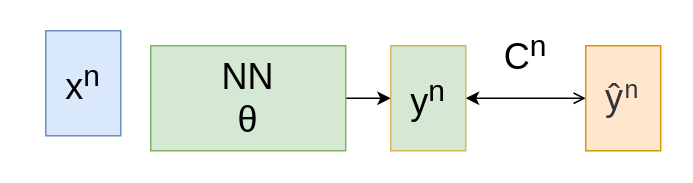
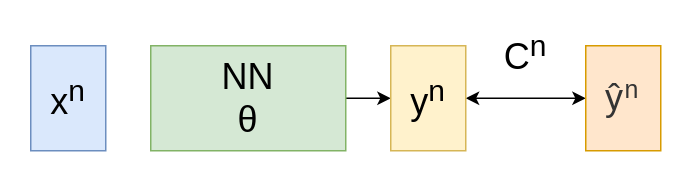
(83, 83) -> (68, 98)
(428, 98) -> (428, 98)
(576, 98) -> (574, 98)
